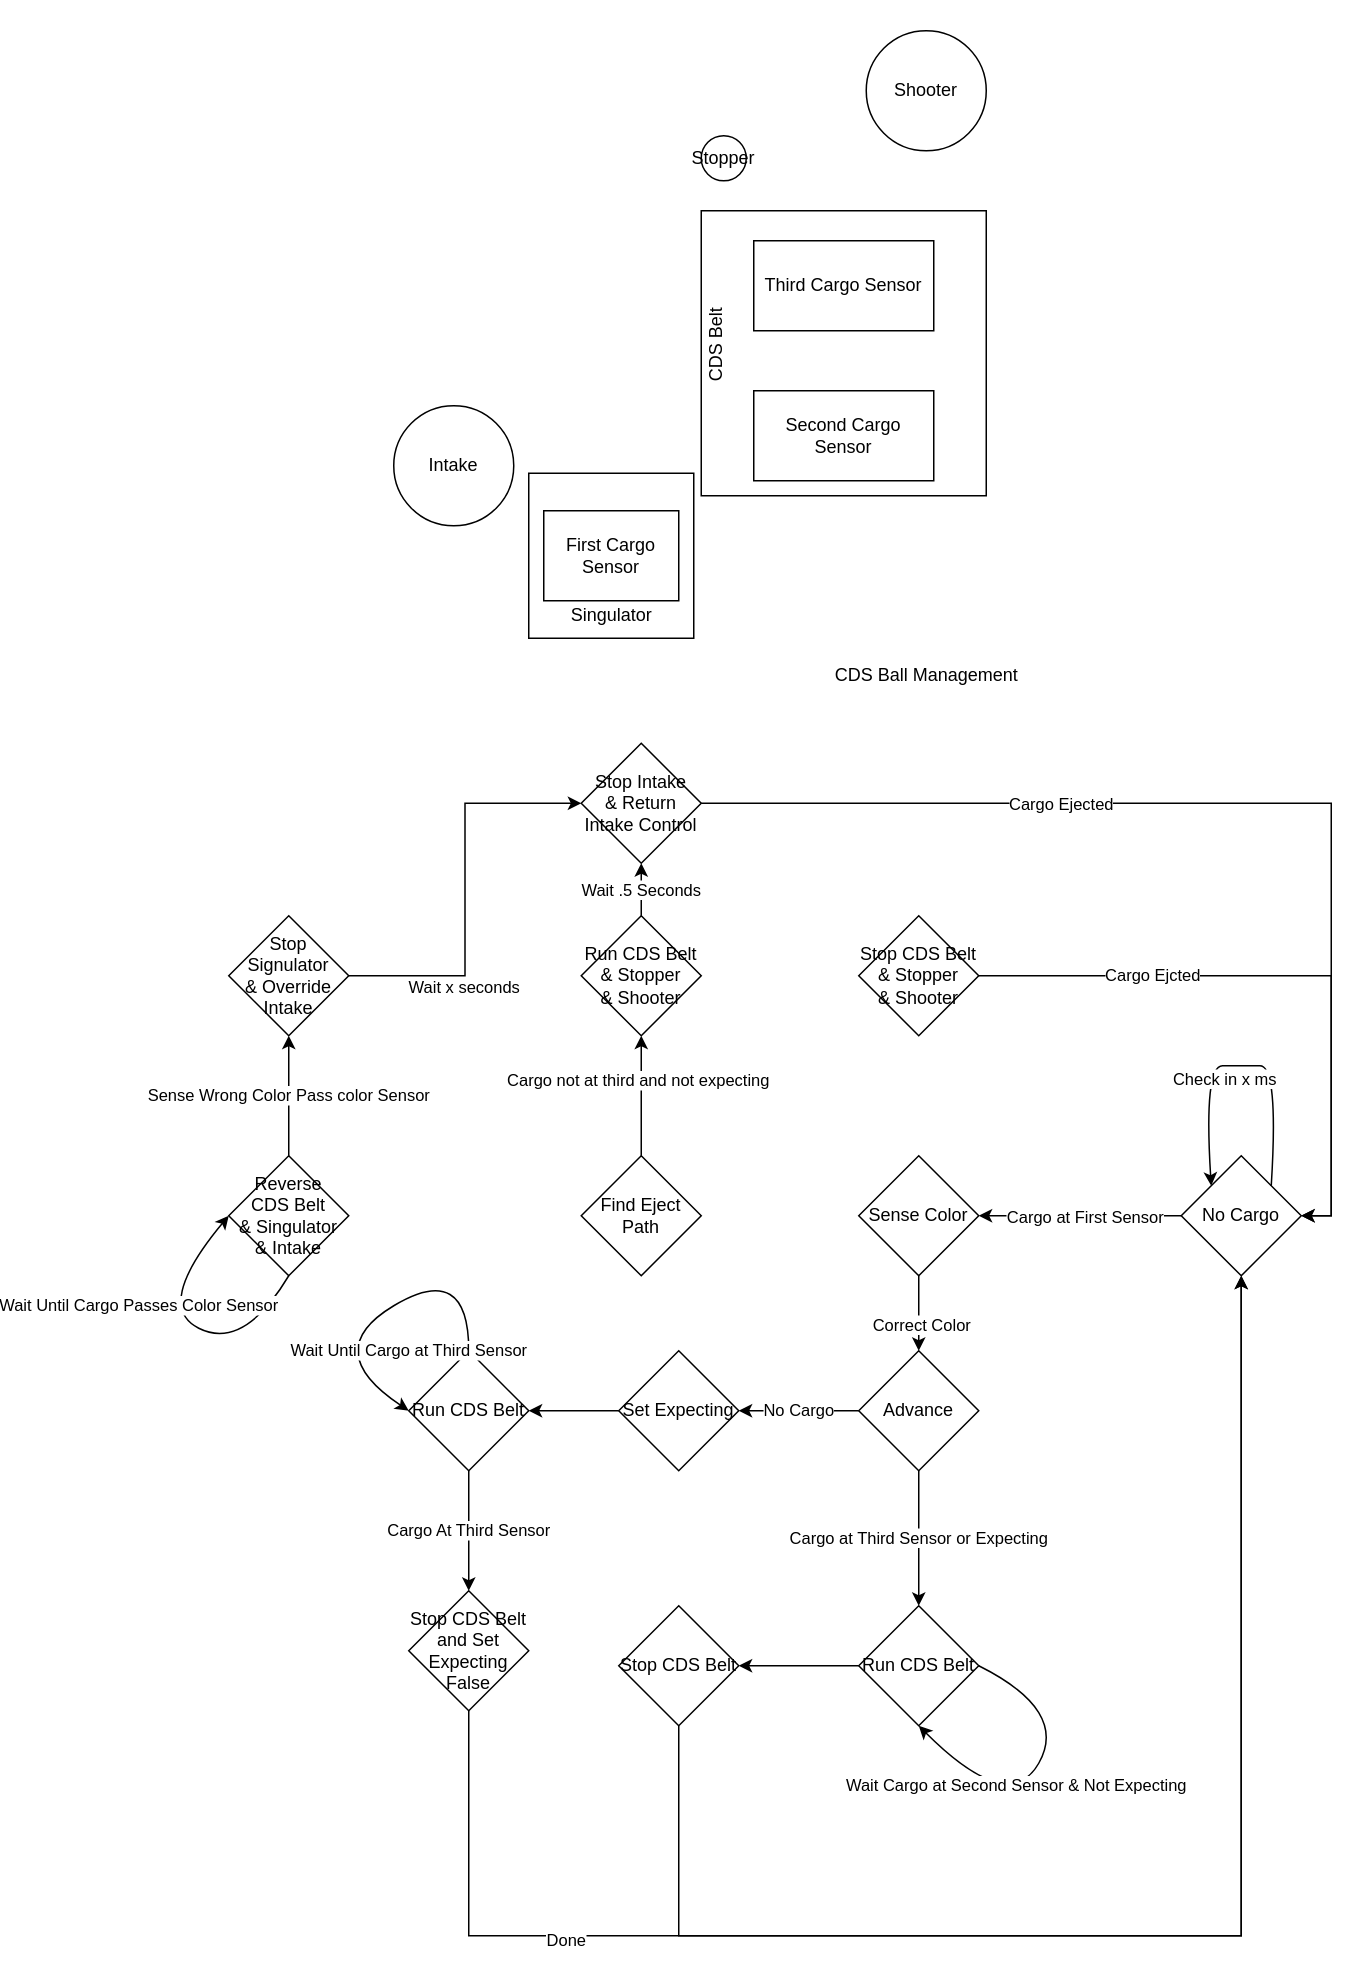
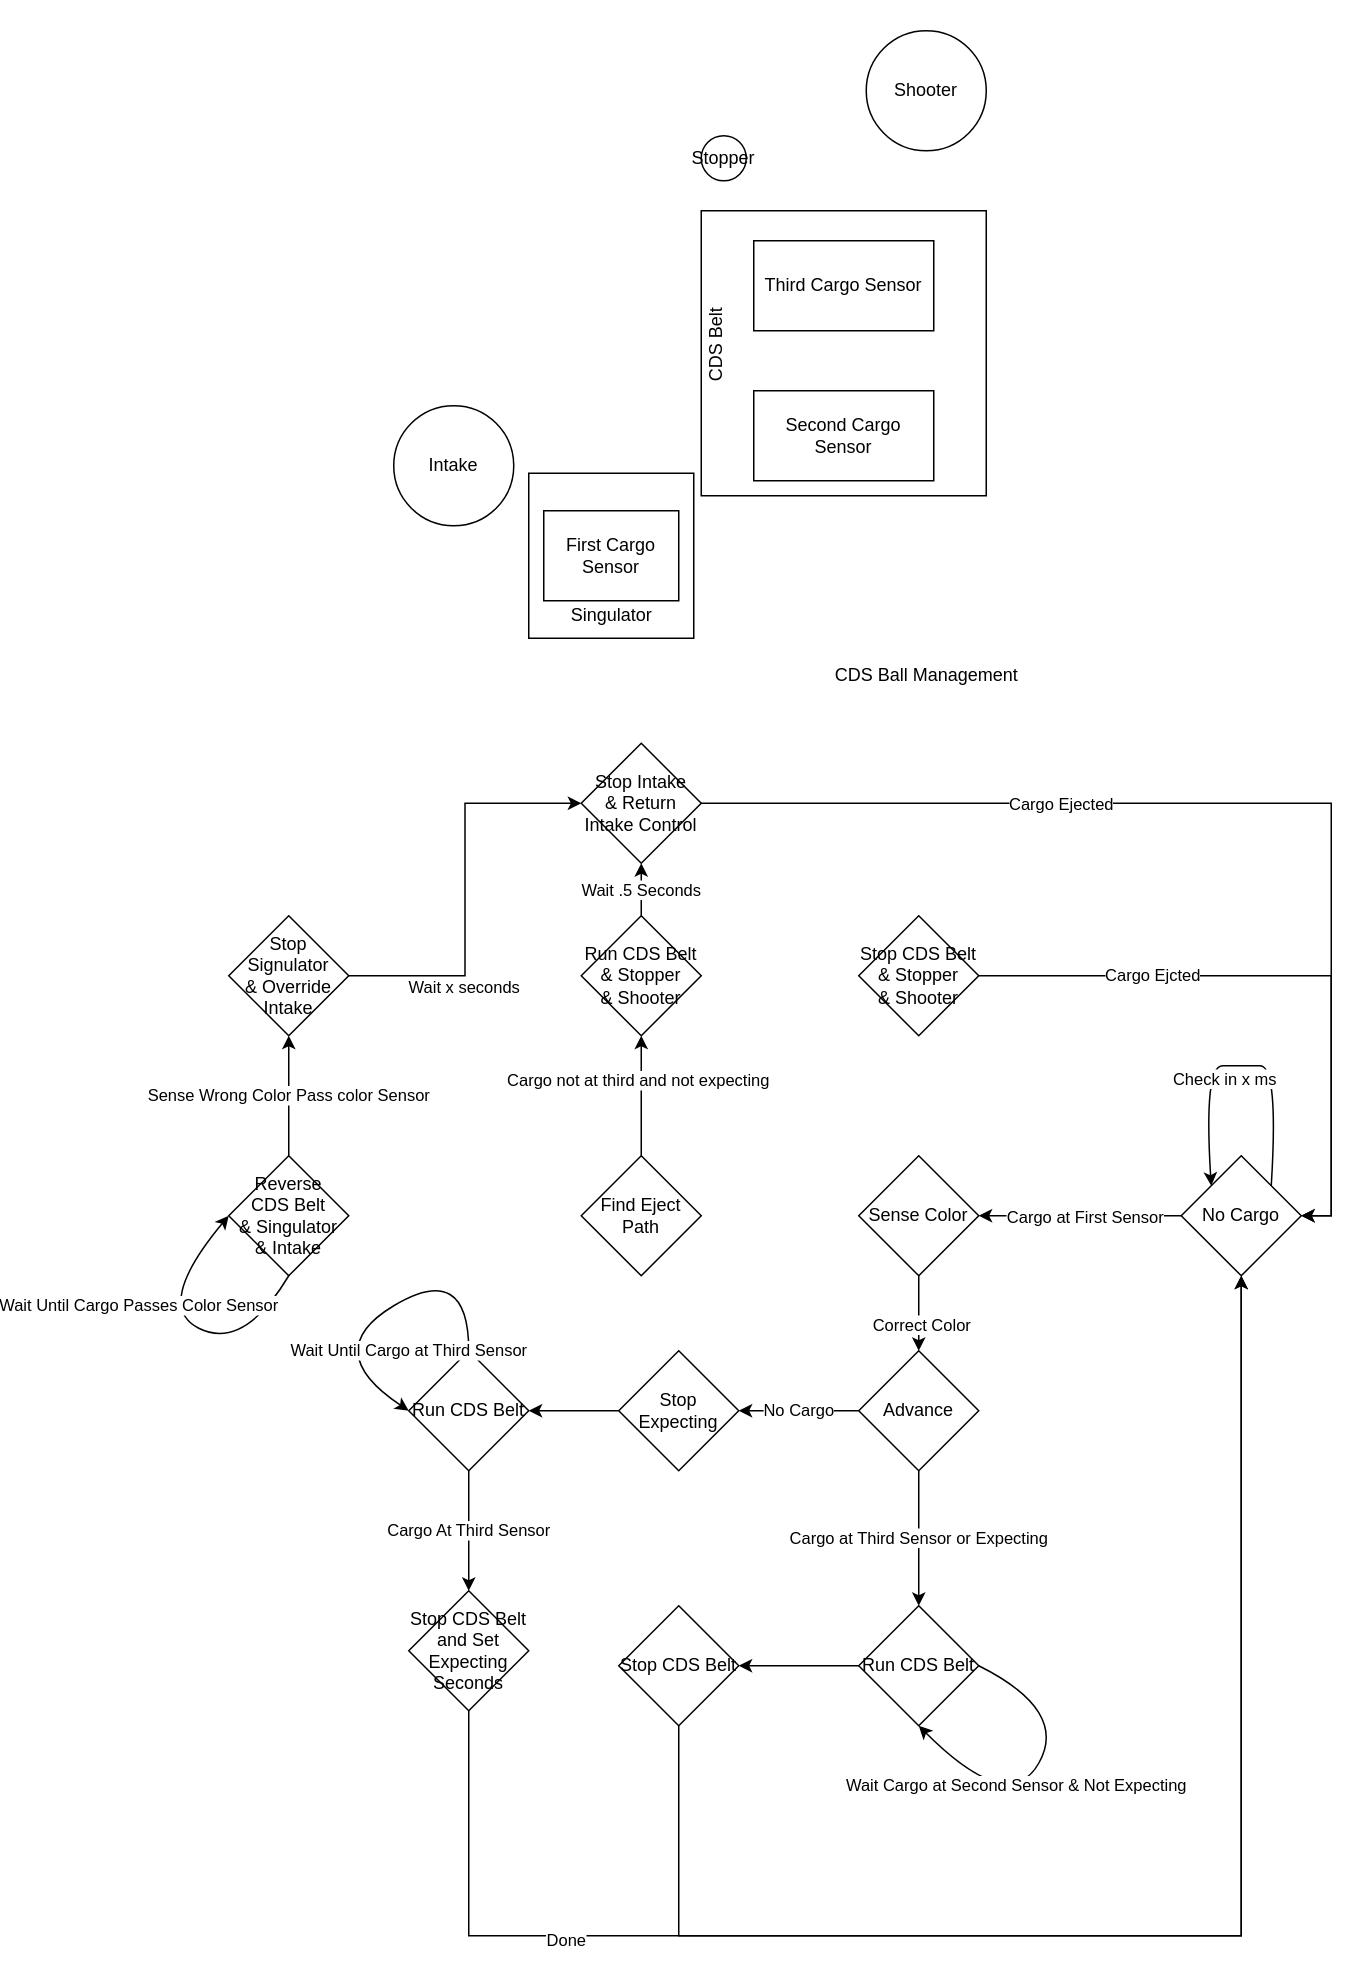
(679, 1411) -> (679, 1411)
(469, 1651) -> (469, 1651)
